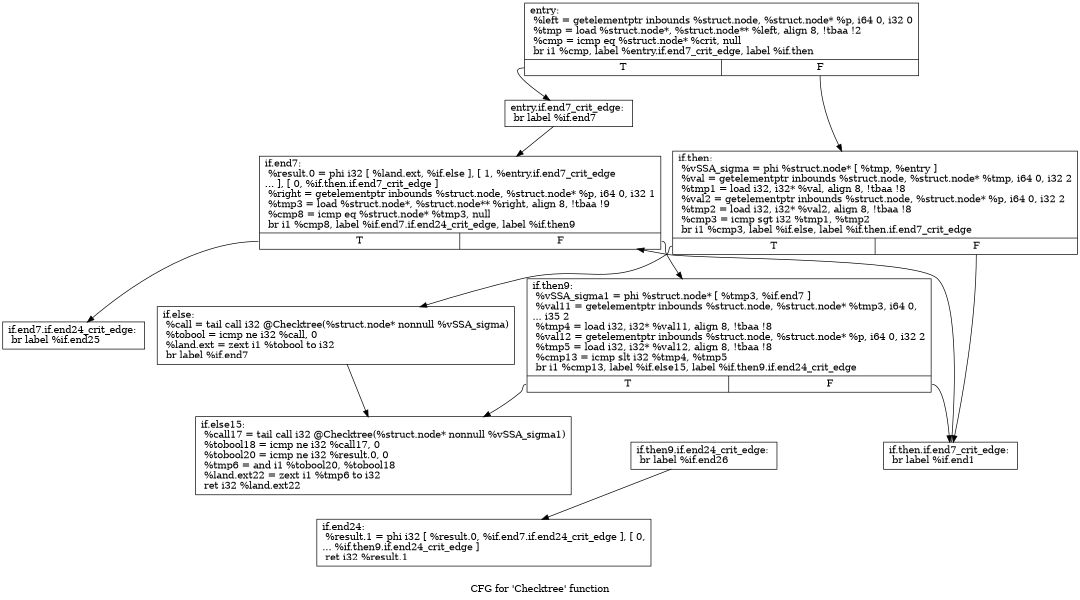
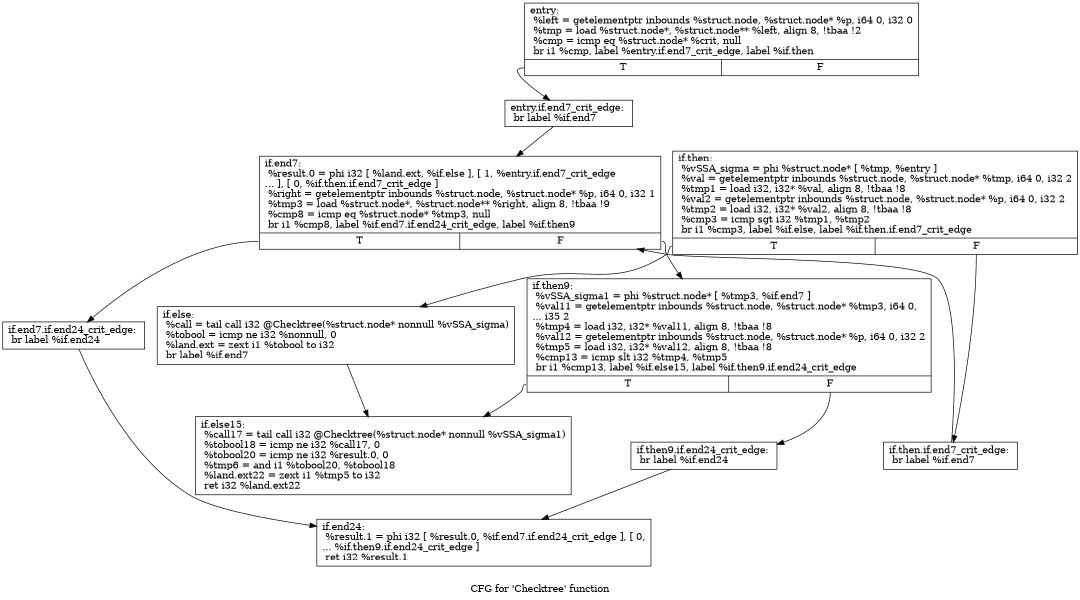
(826, 111) -> none
(240, 335) -> (250, 335)
(54, 340) -> (54, 340)
(945, 408) -> (815, 424)
(683, 460) -> (683, 460)
(932, 460) -> (932, 460)
(291, 476) -> (291, 476)
none -> (165, 477)
